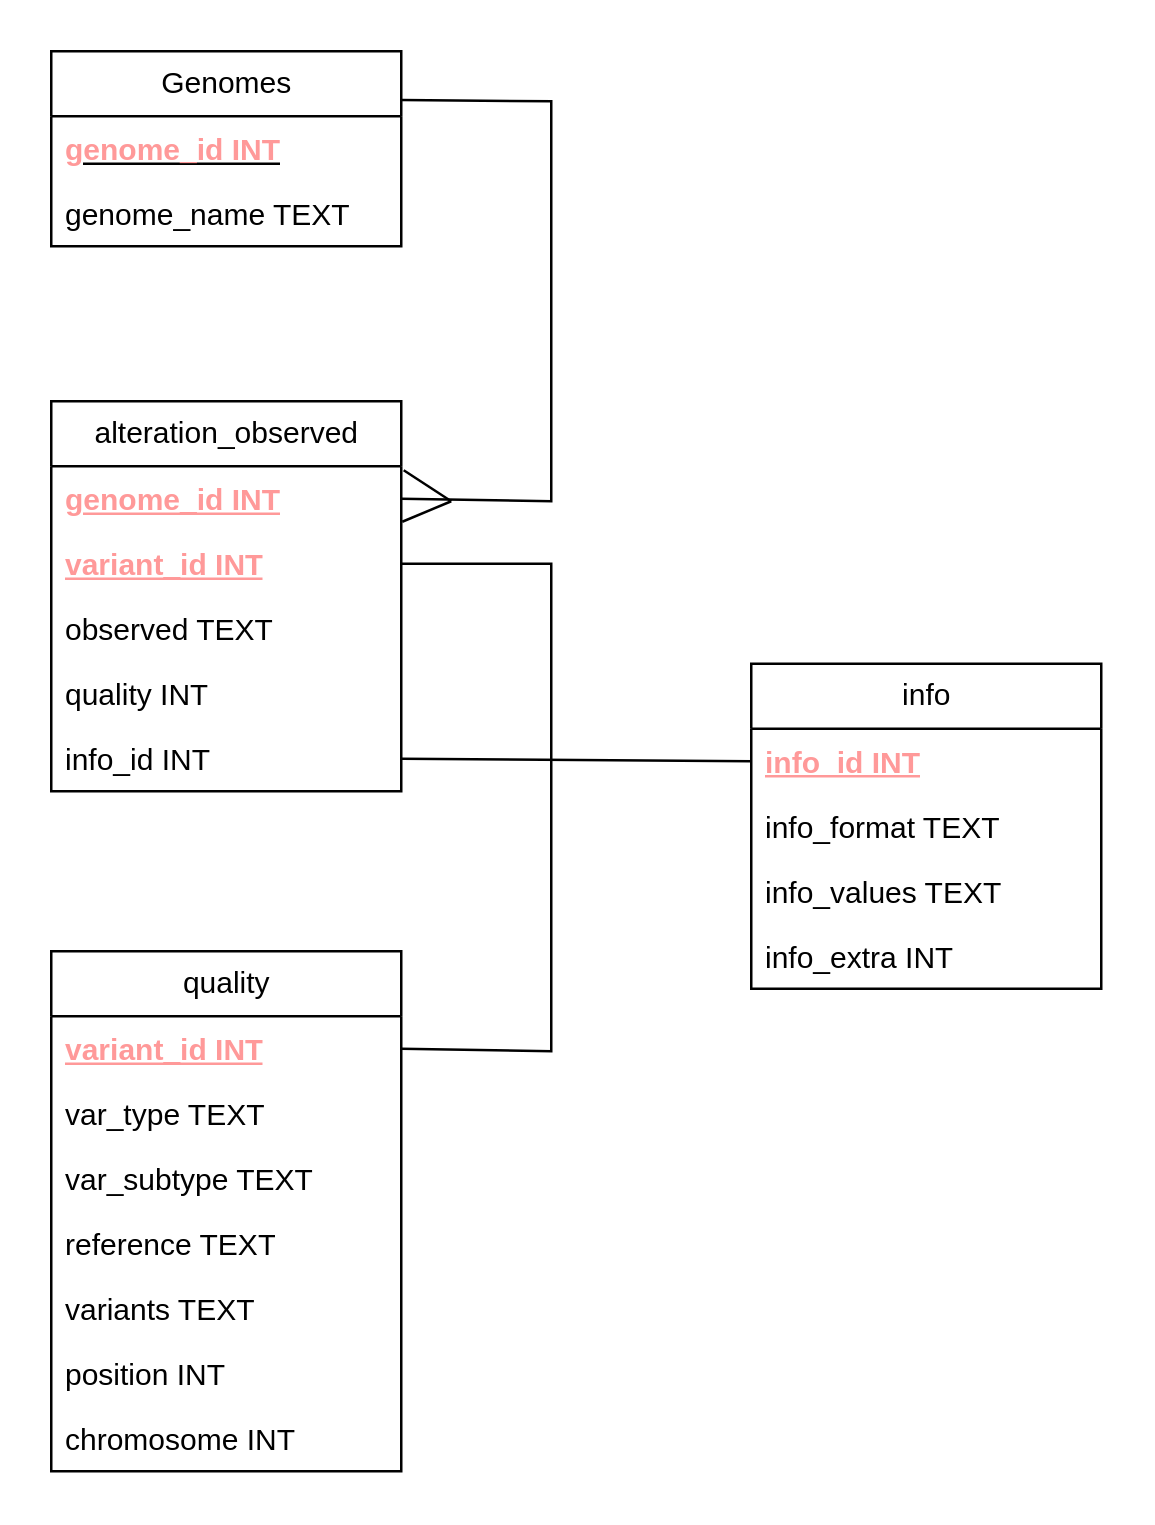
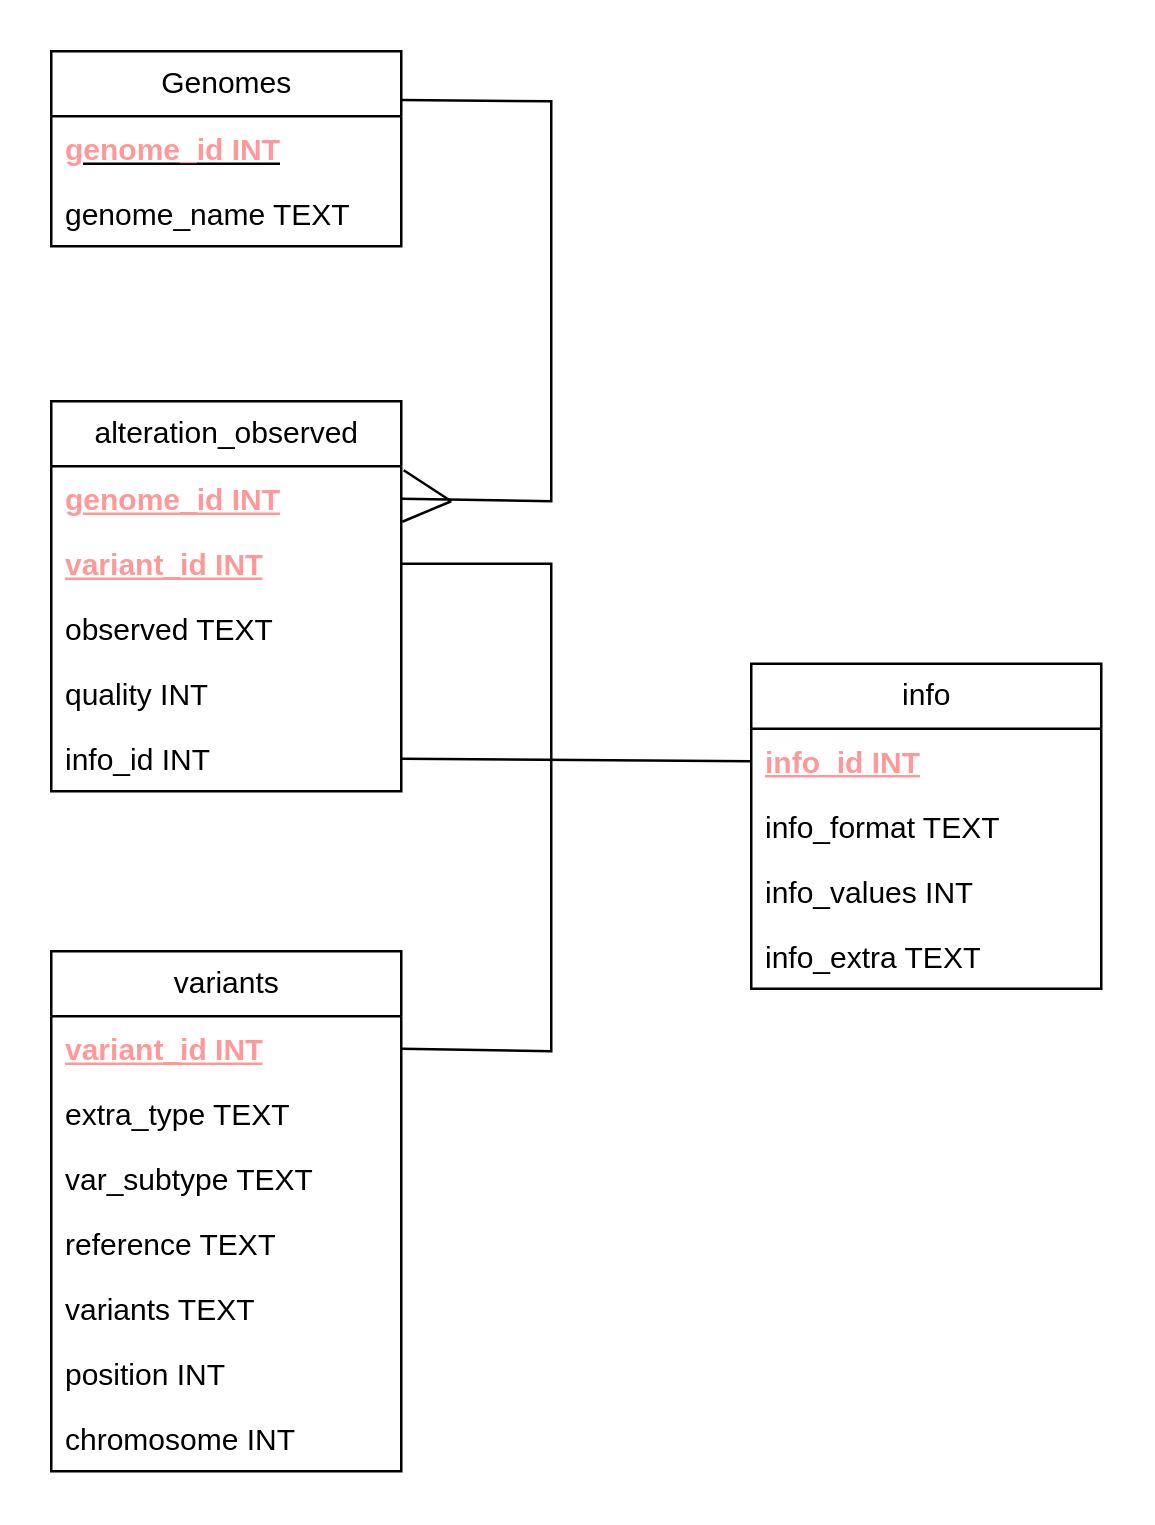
(889, 894) -> (881, 894)
(876, 959) -> (884, 959)
(228, 984) -> (228, 984)
(172, 1117) -> (188, 1117)
